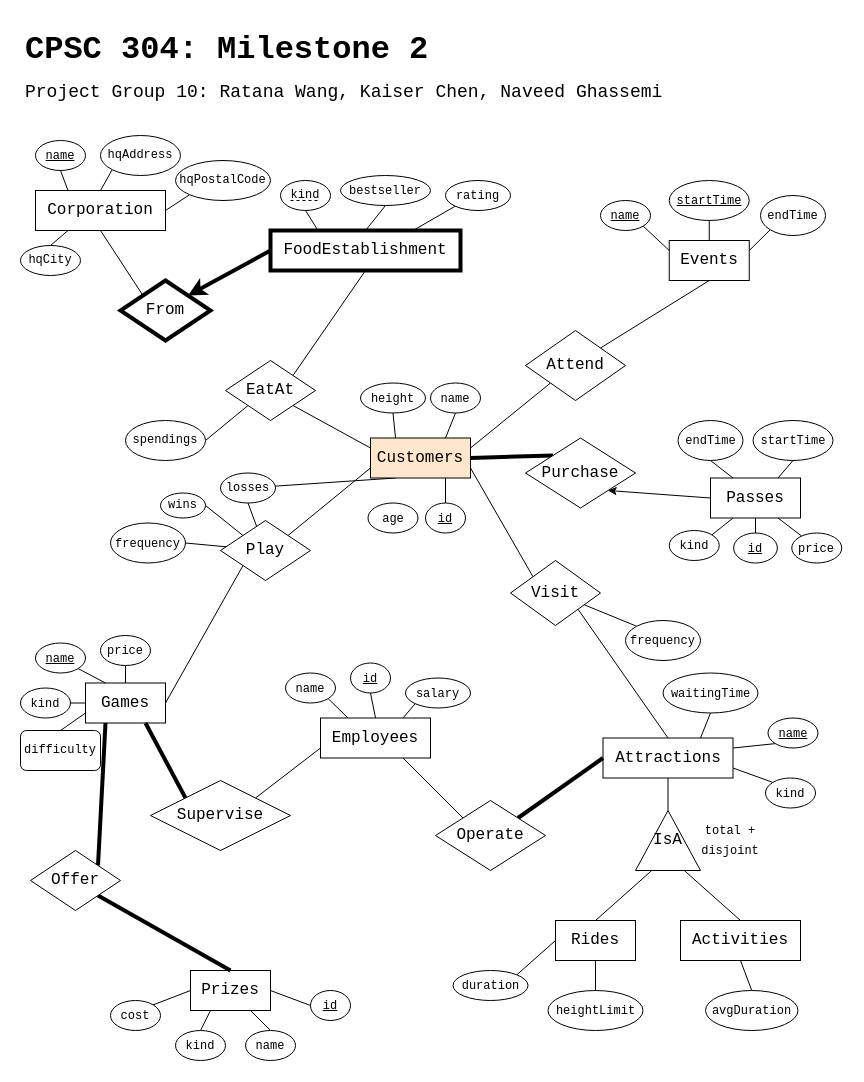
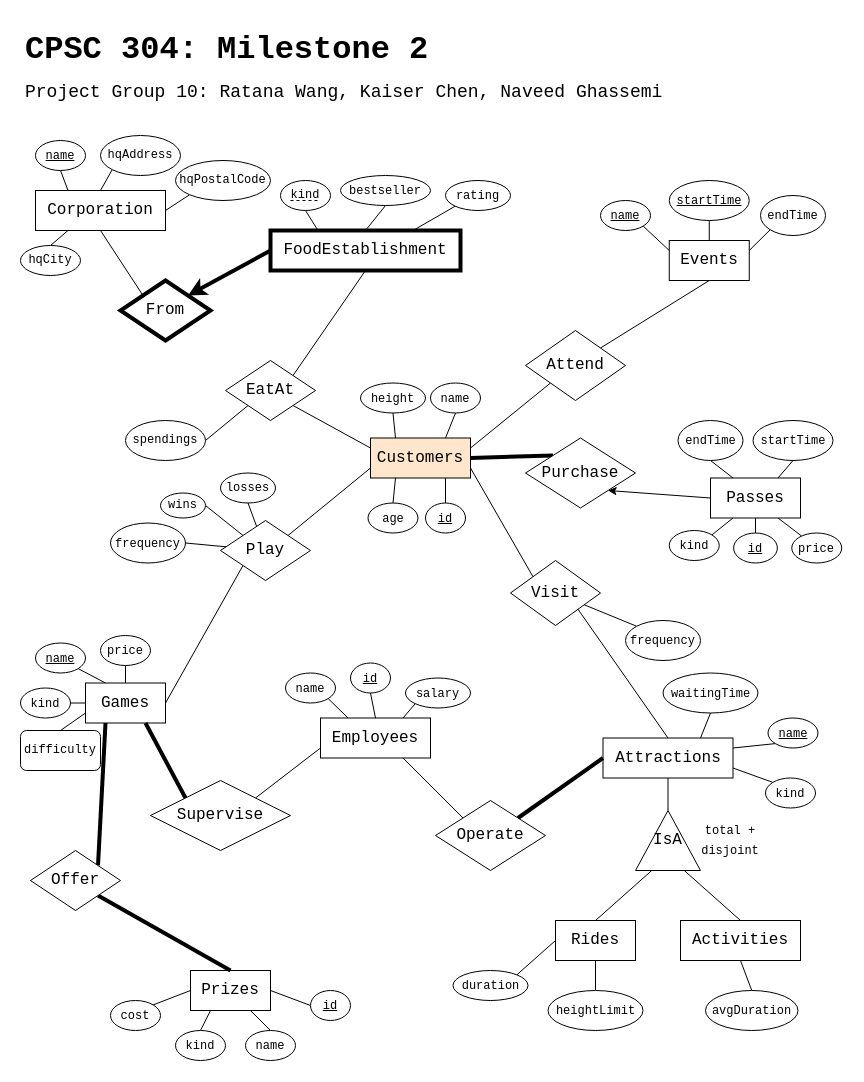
(329, 482) -> (394, 490)
